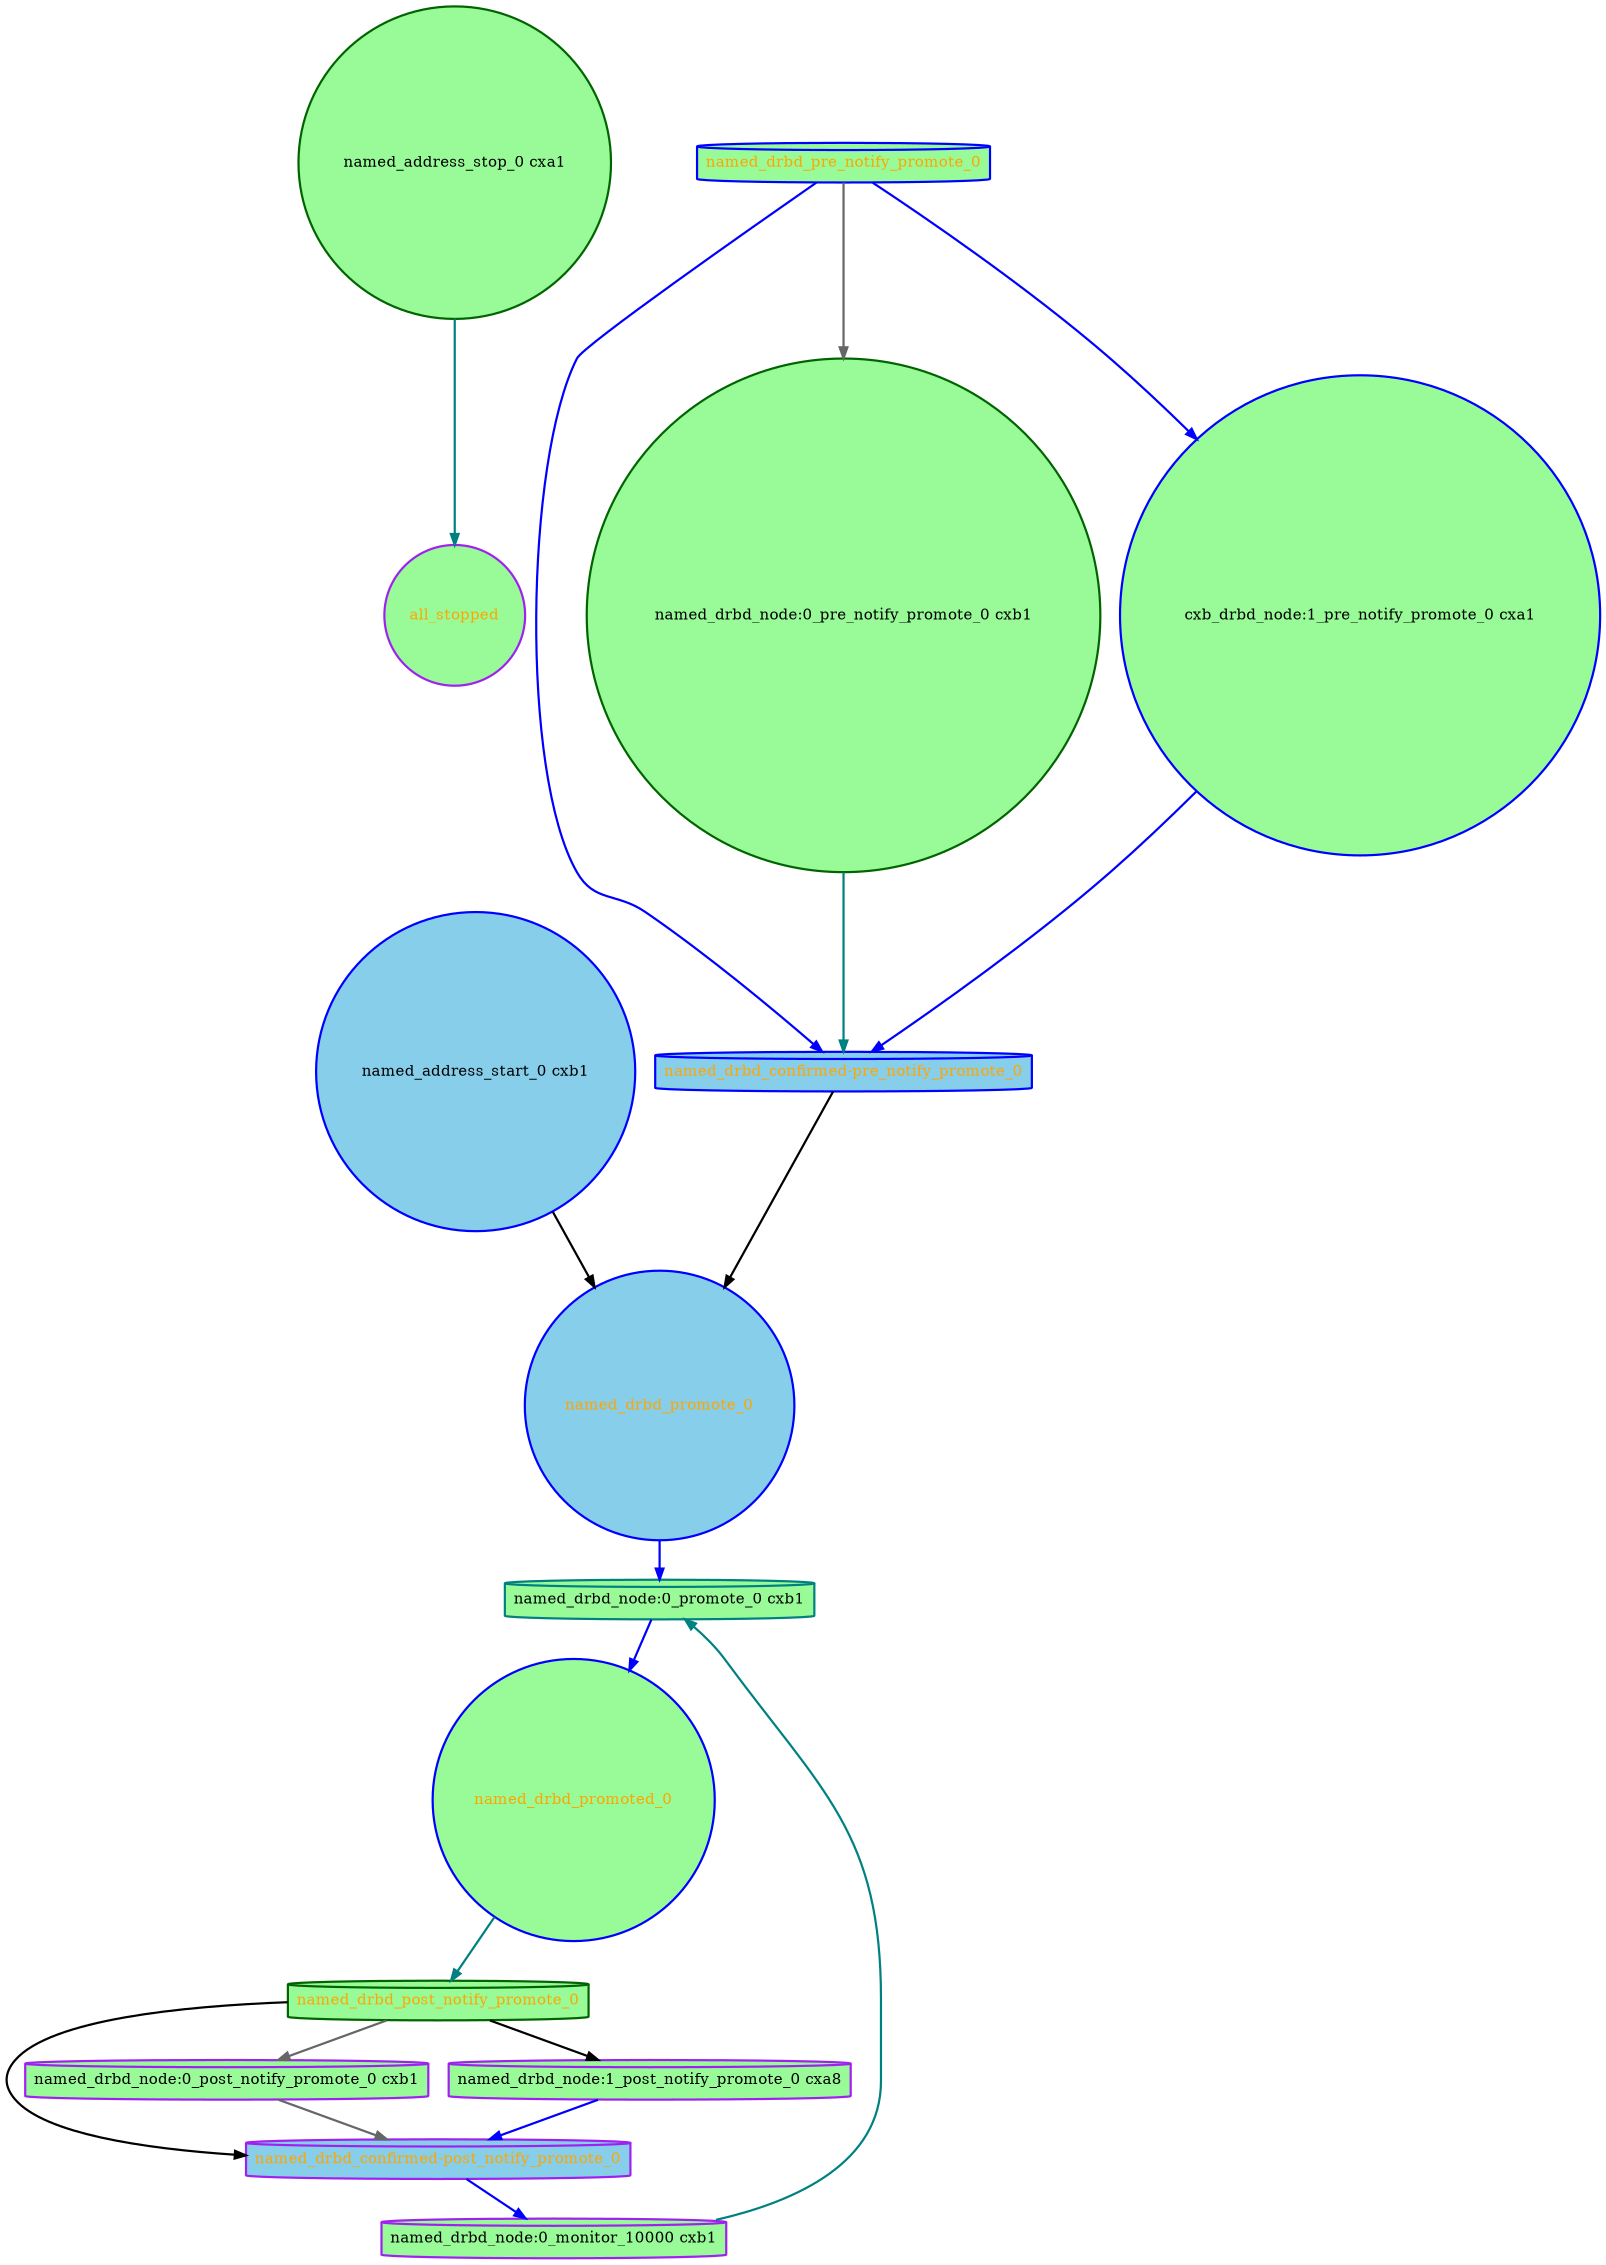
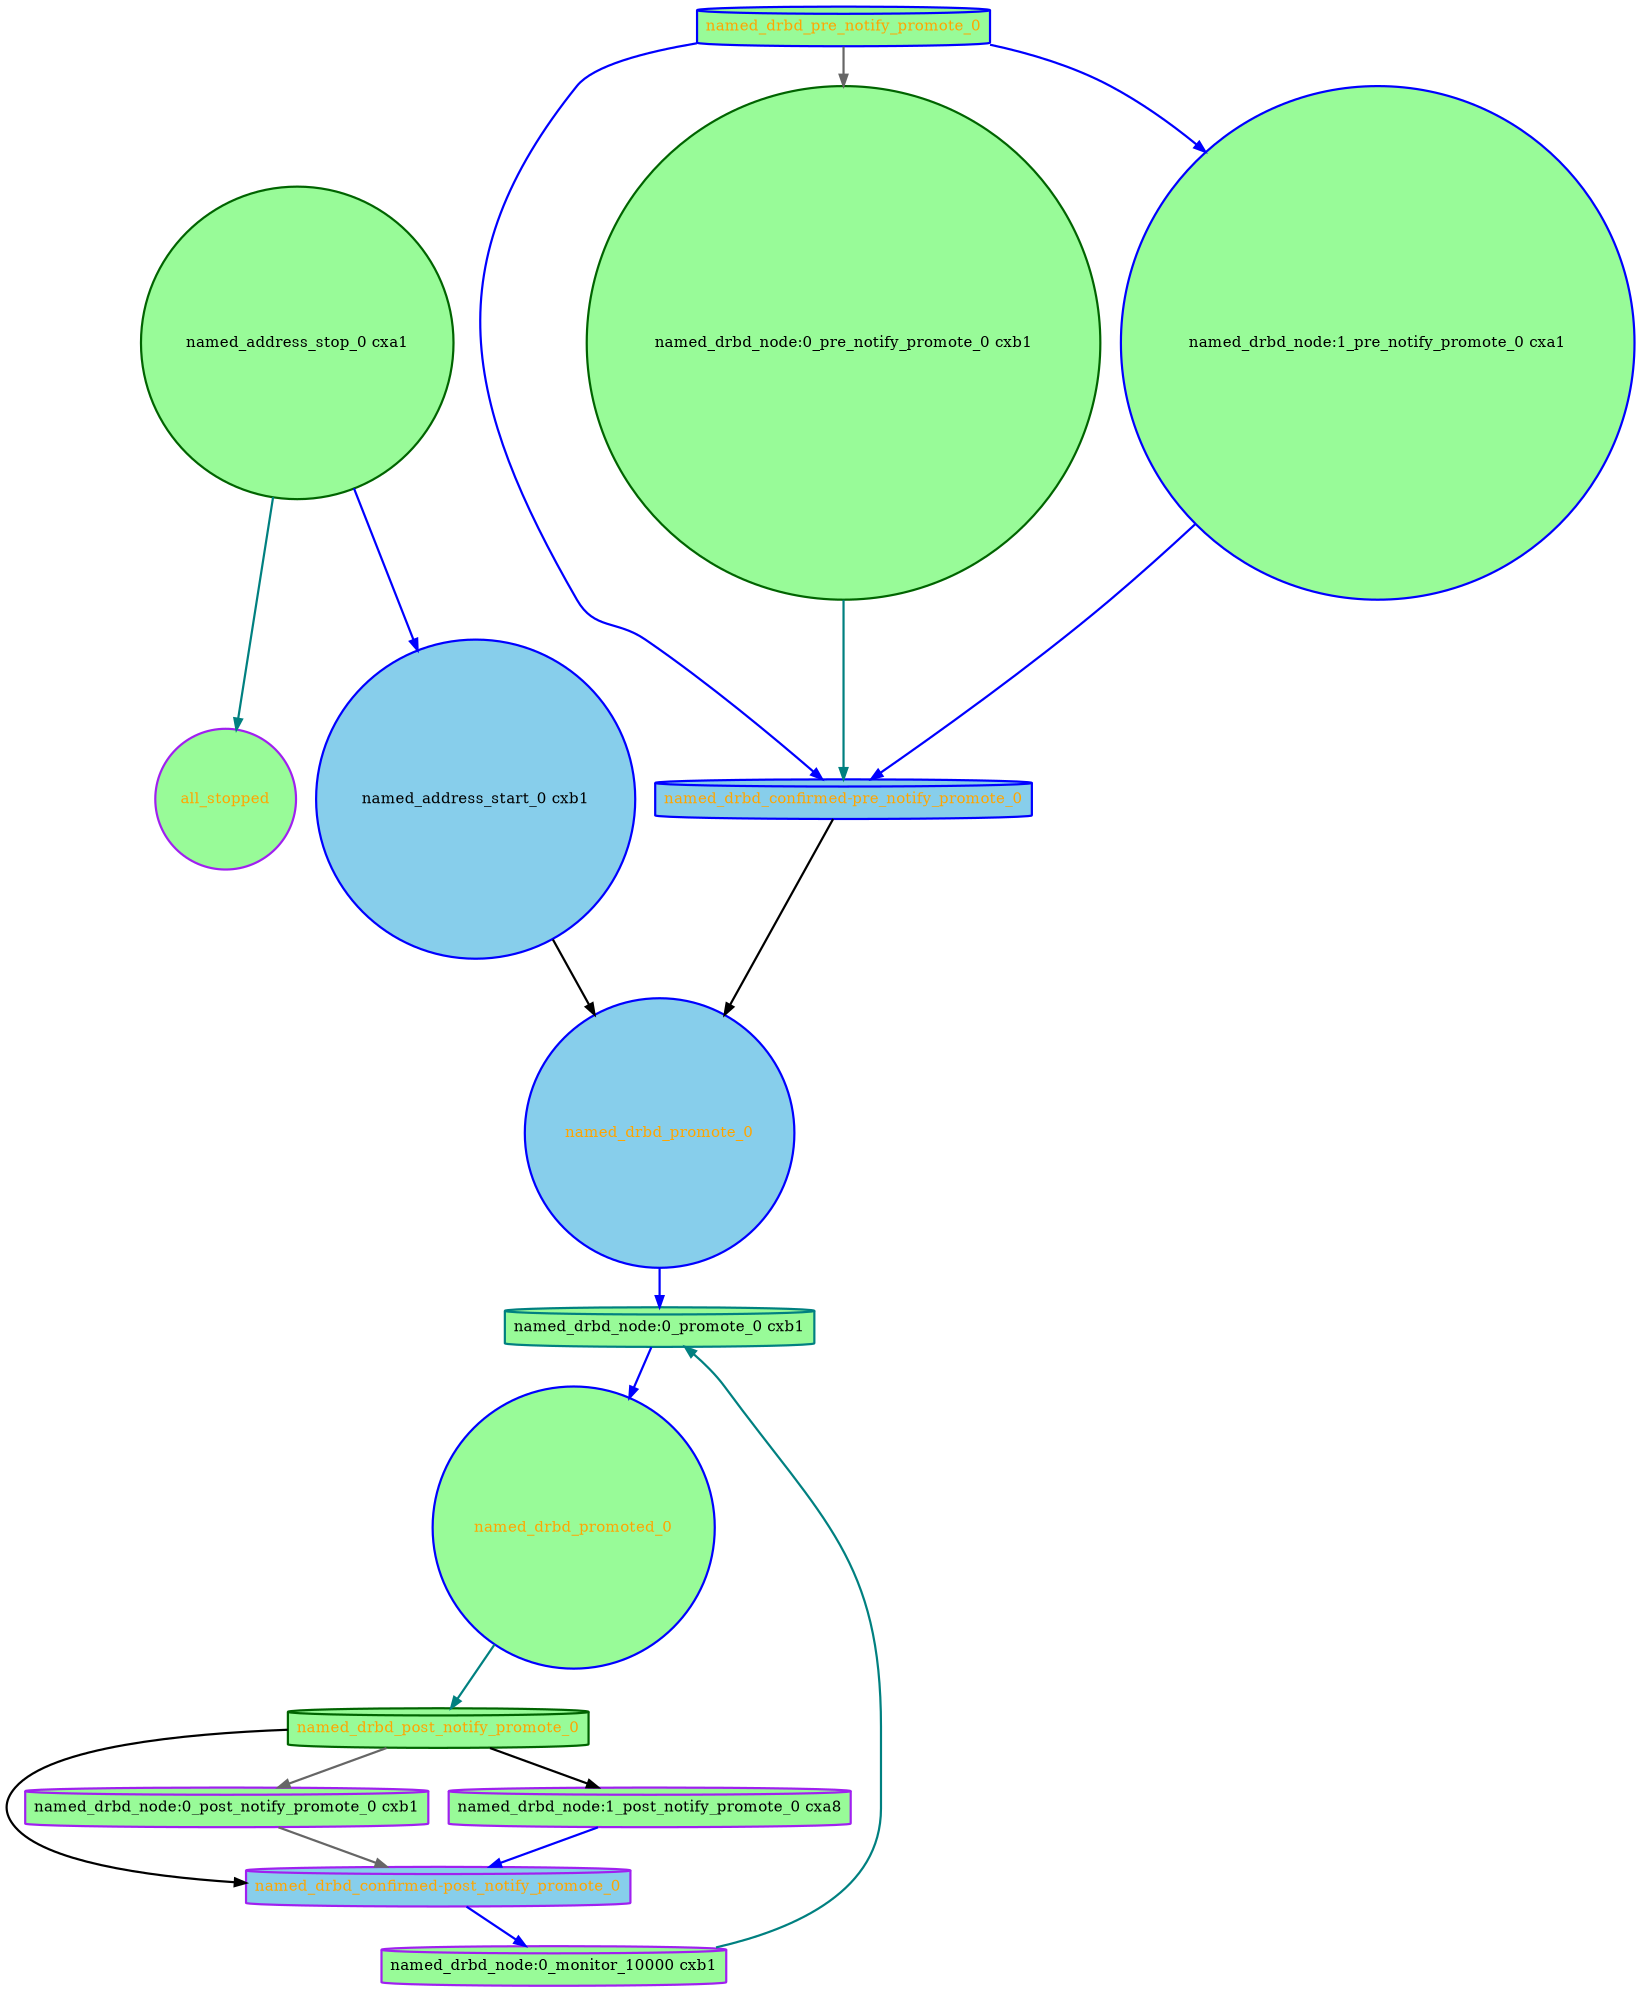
none -> (384, 564)
(1360, 615) -> (1378, 343)
